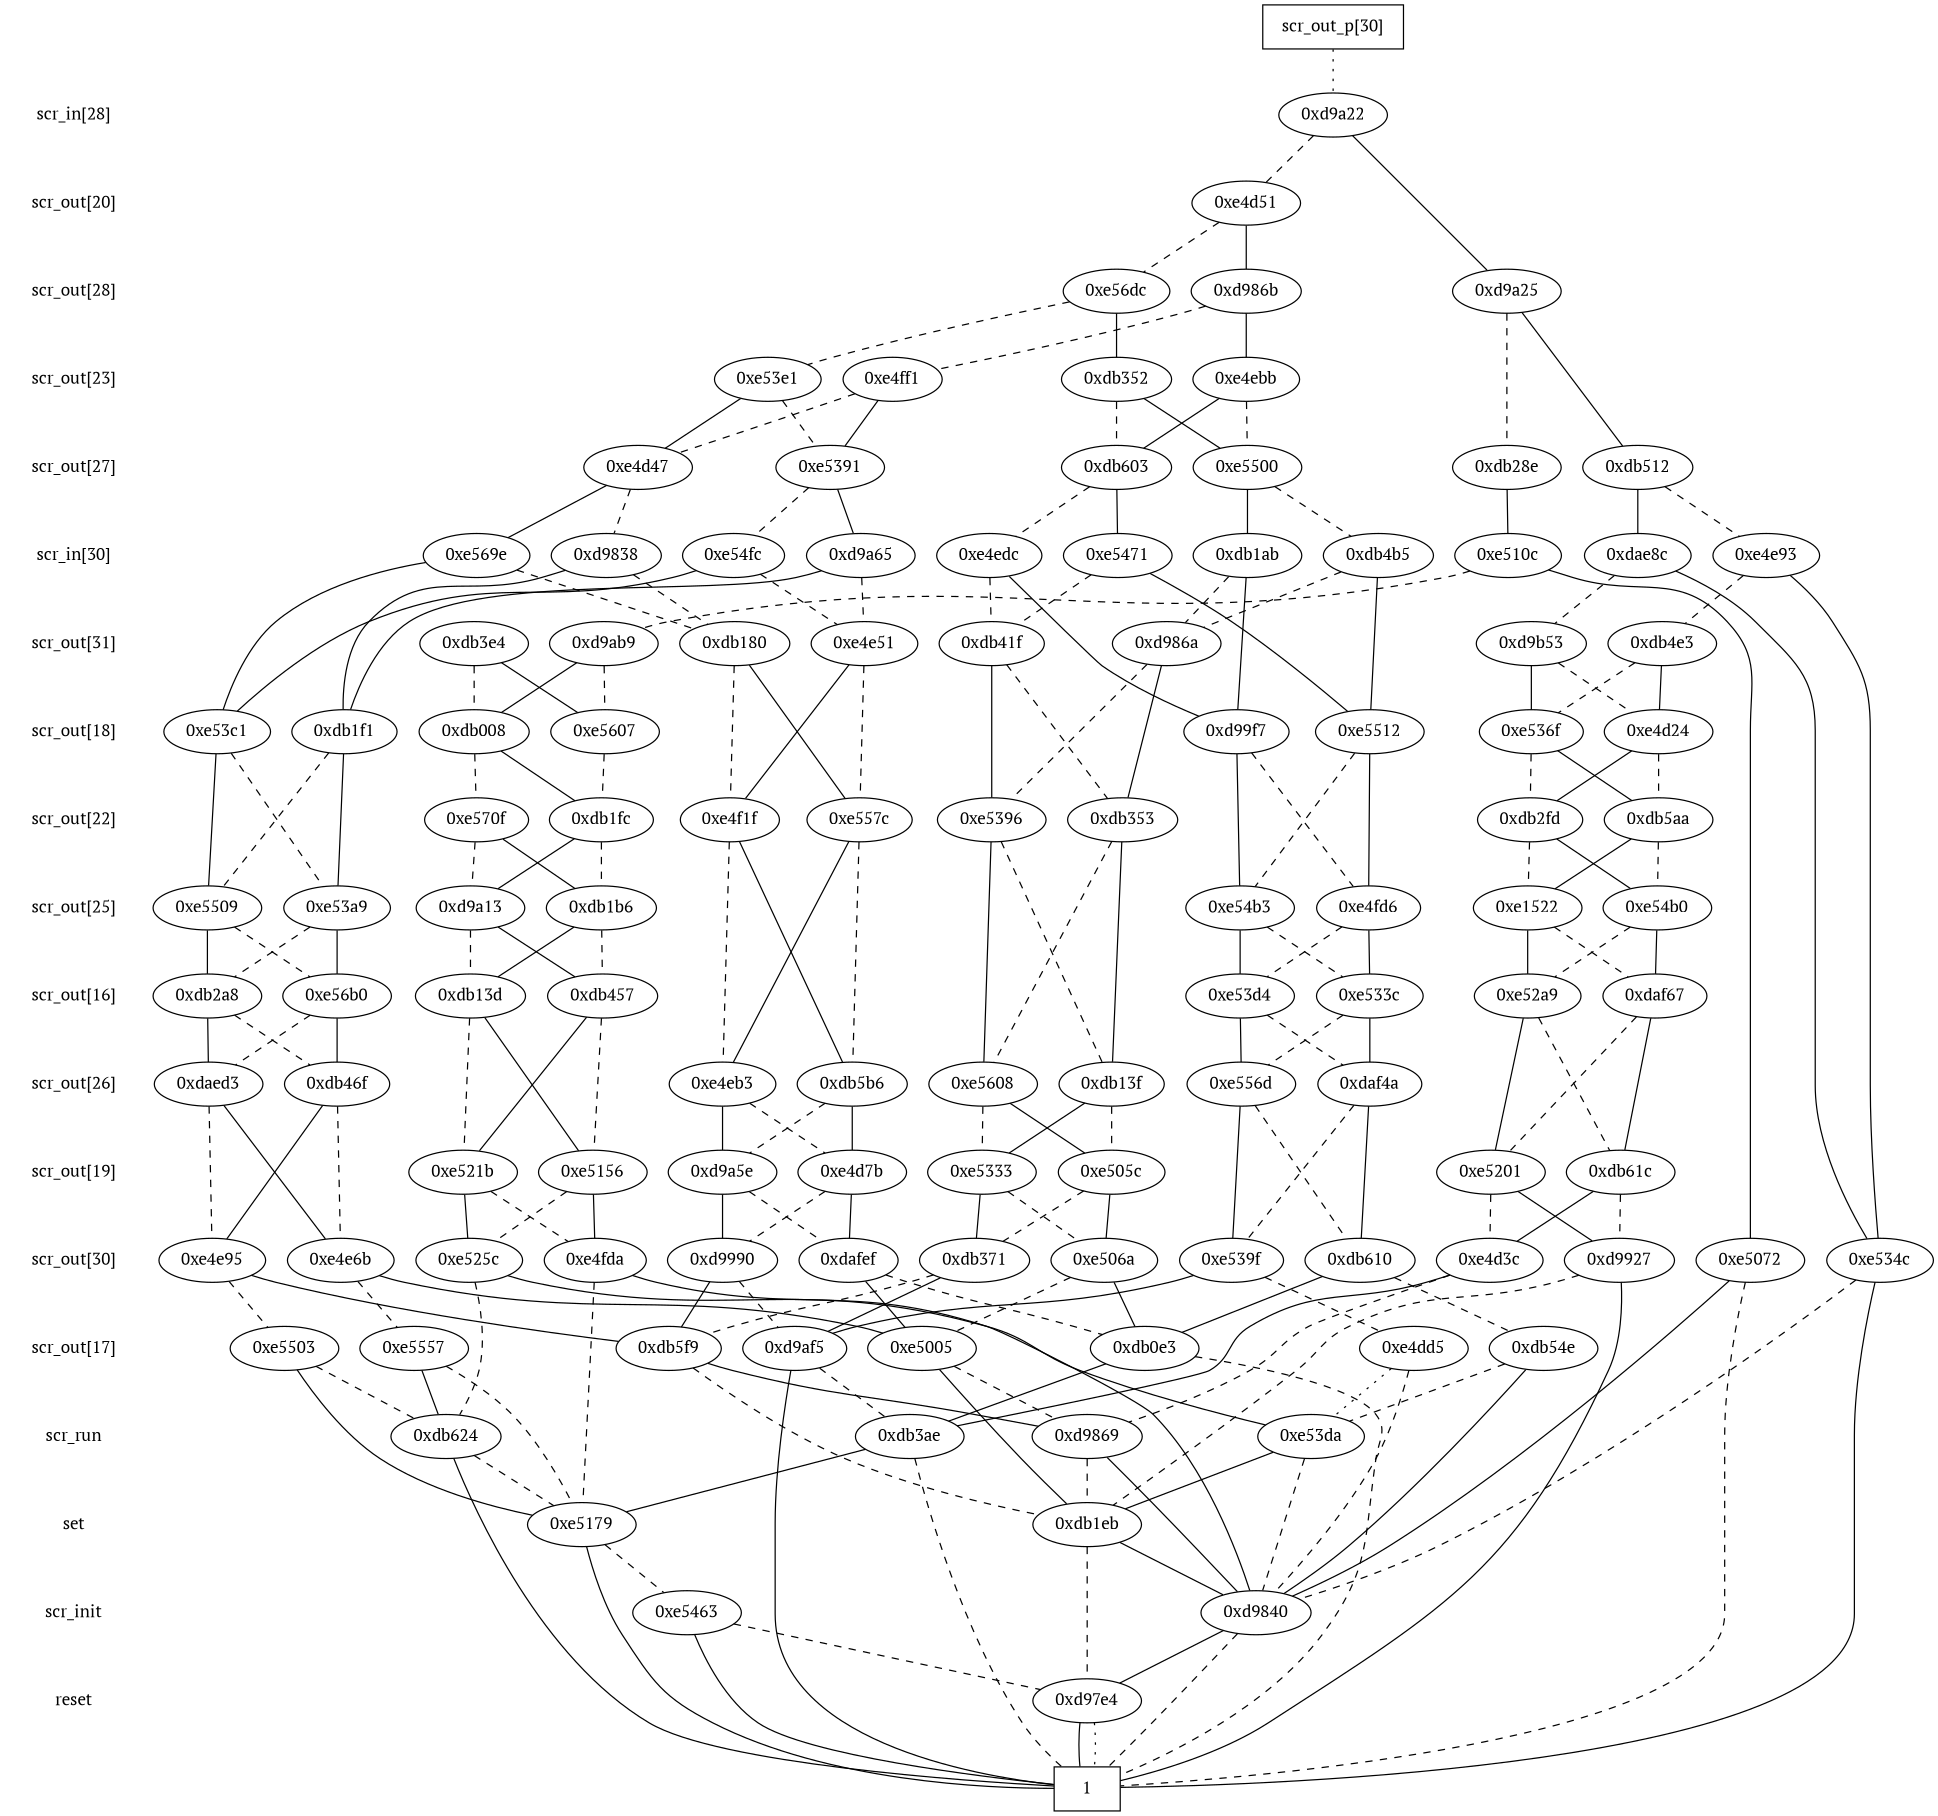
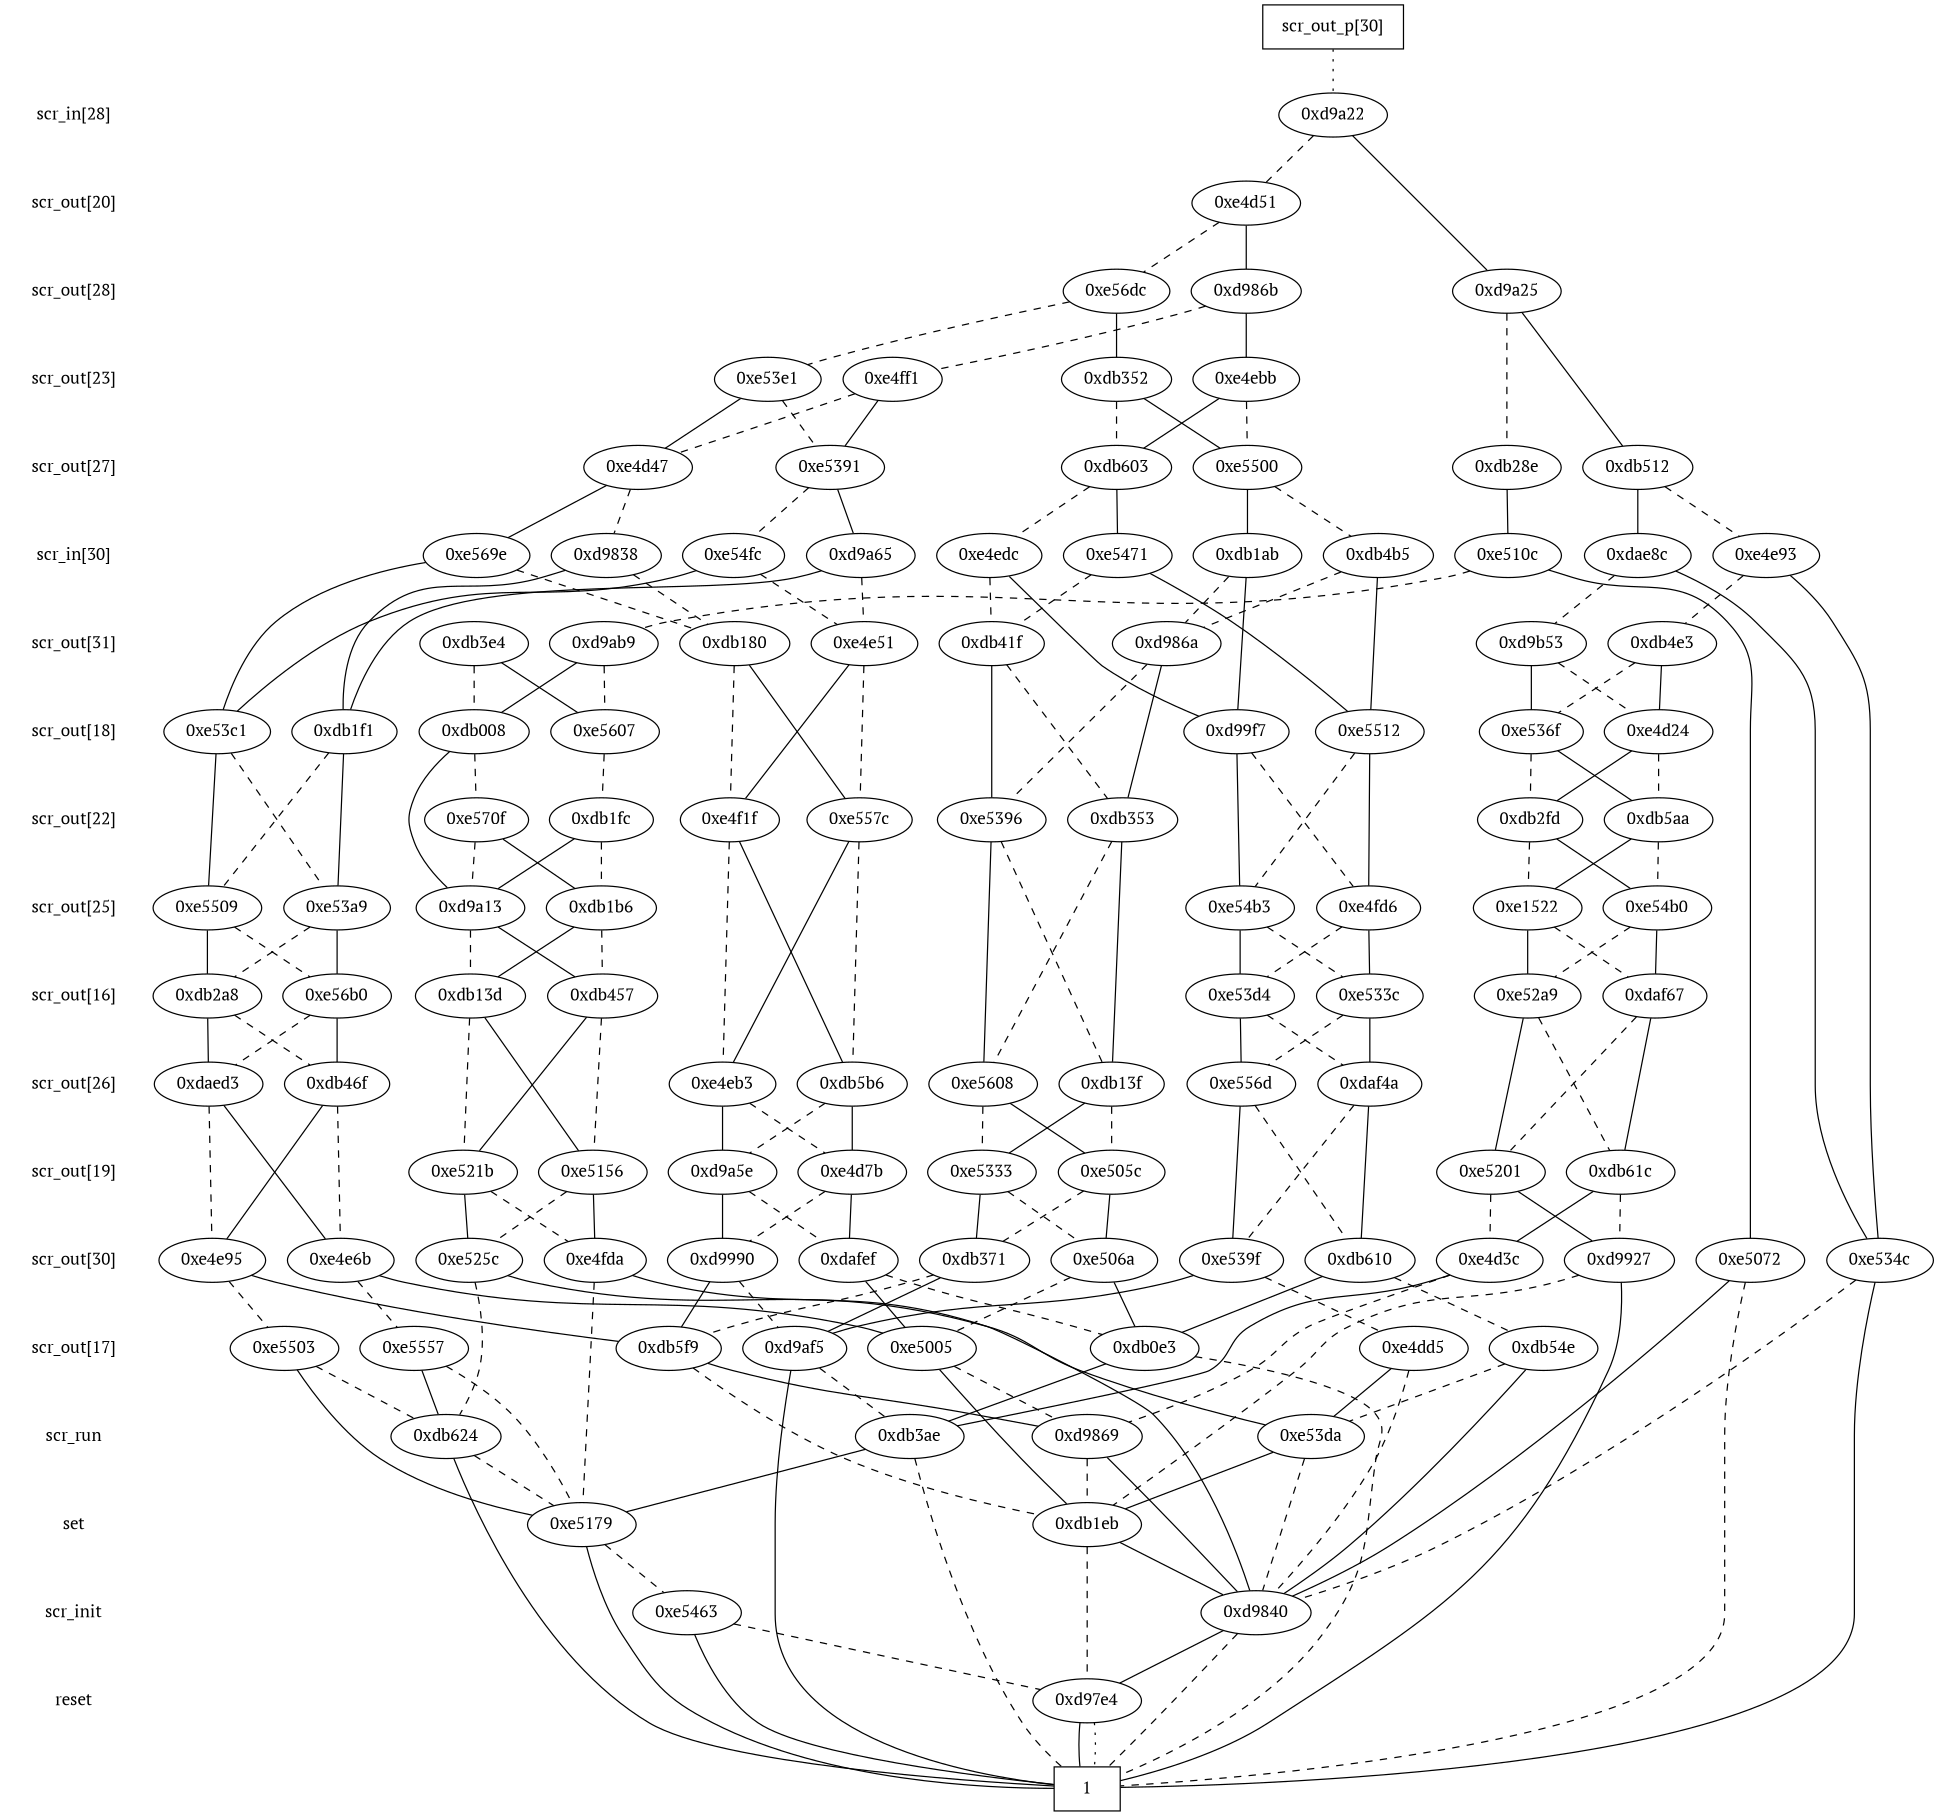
(538, 776) -> (409, 819)
(1362, 1392) -> (1362, 1392)
